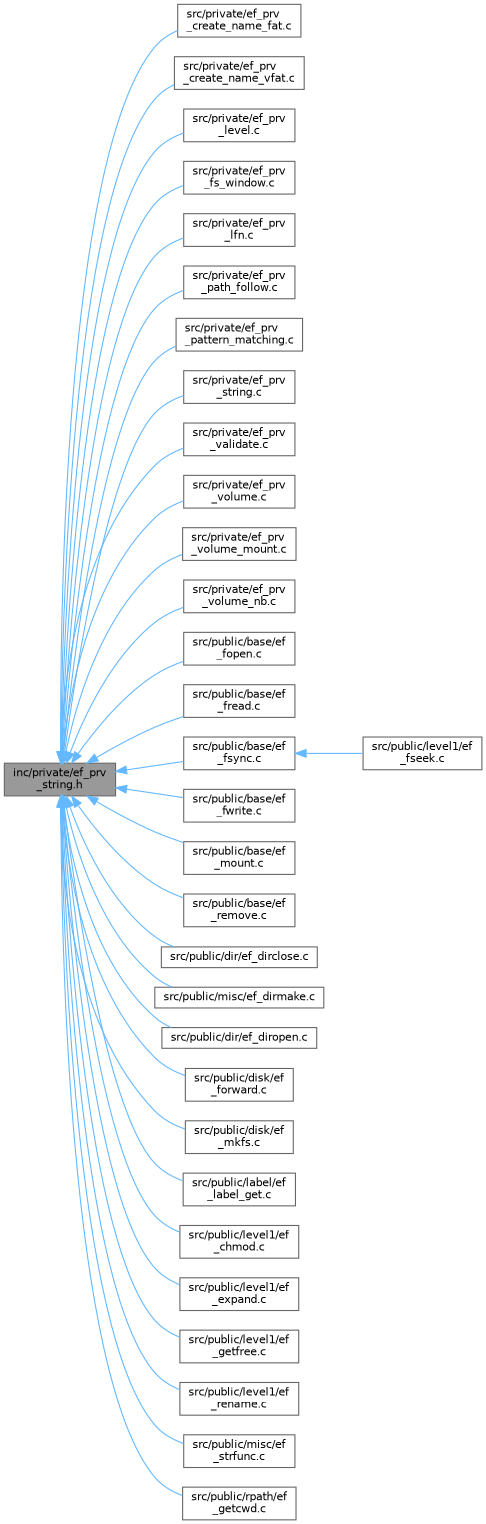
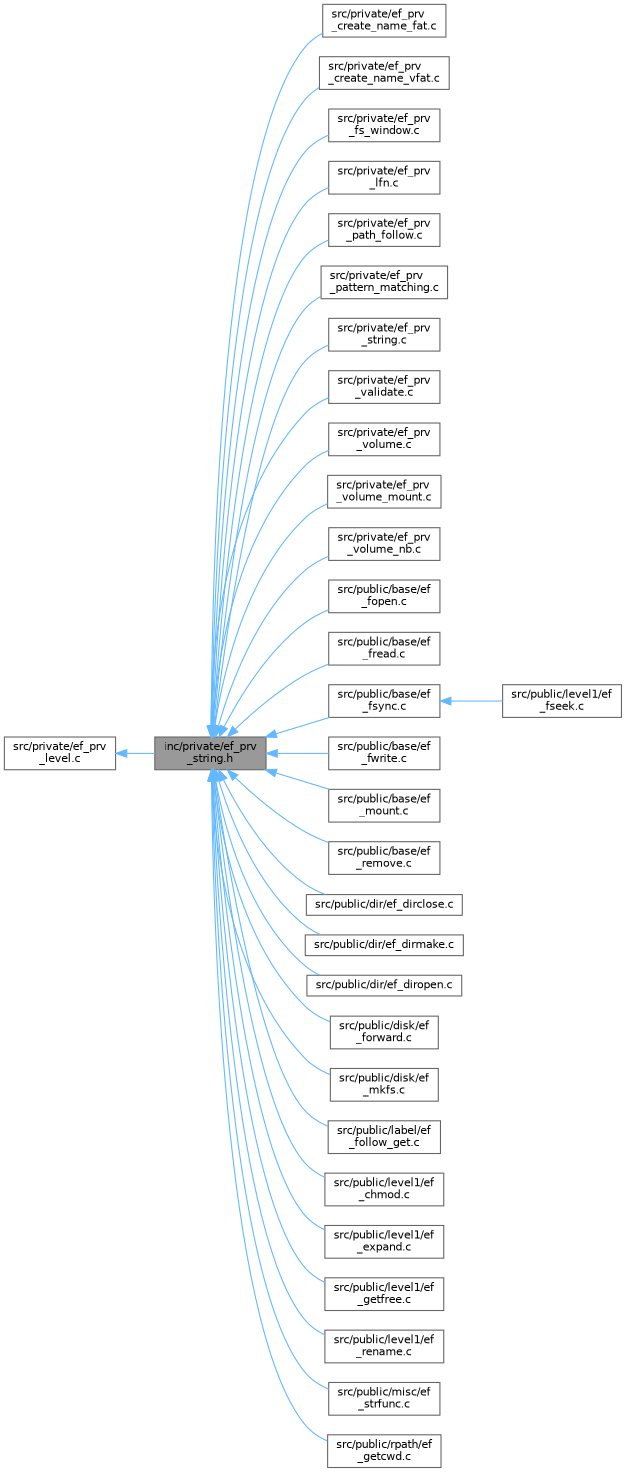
(86, 397) -> (141, 753)
(239, 998) -> (384, 945)
(239, 1189) -> (384, 1137)
